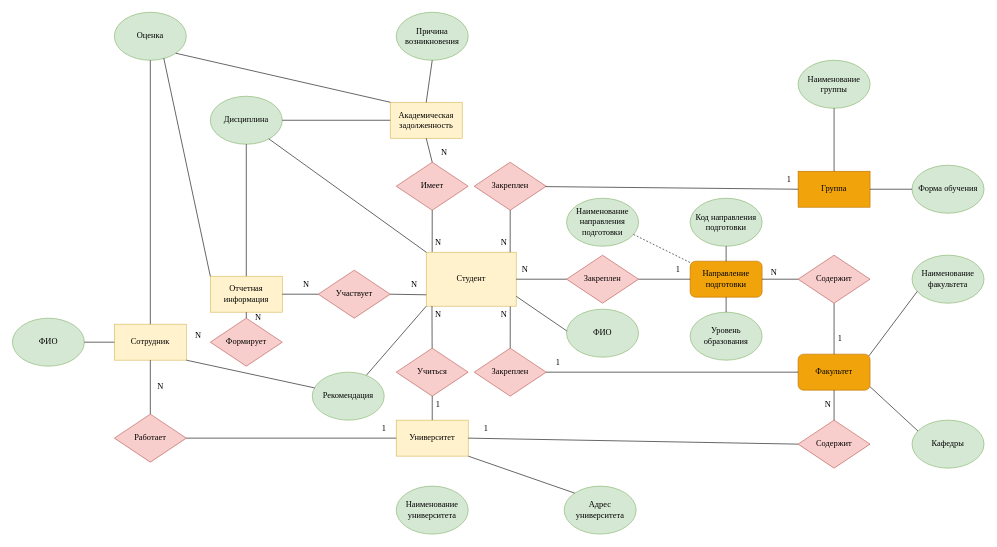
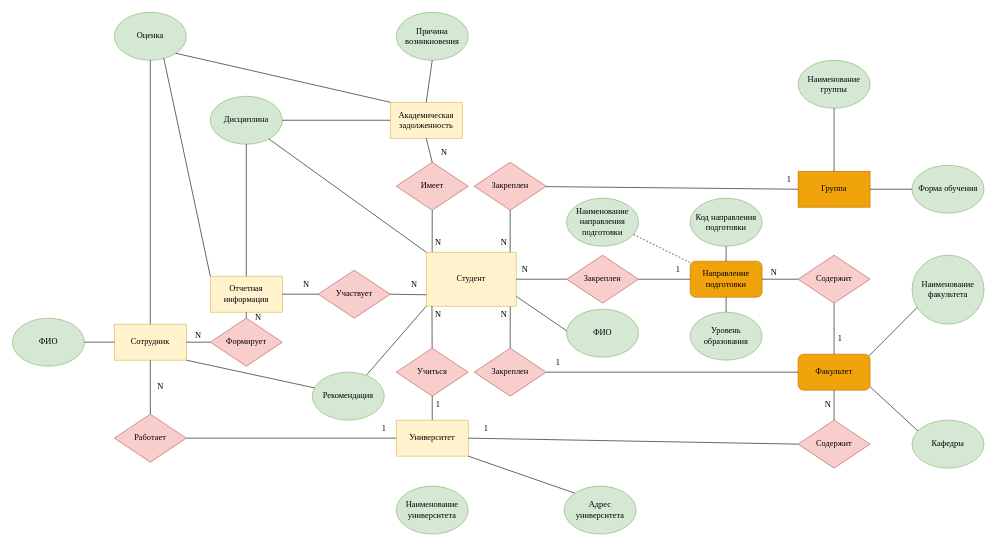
(948, 279) -> (948, 290)
none -> (198, 342)
